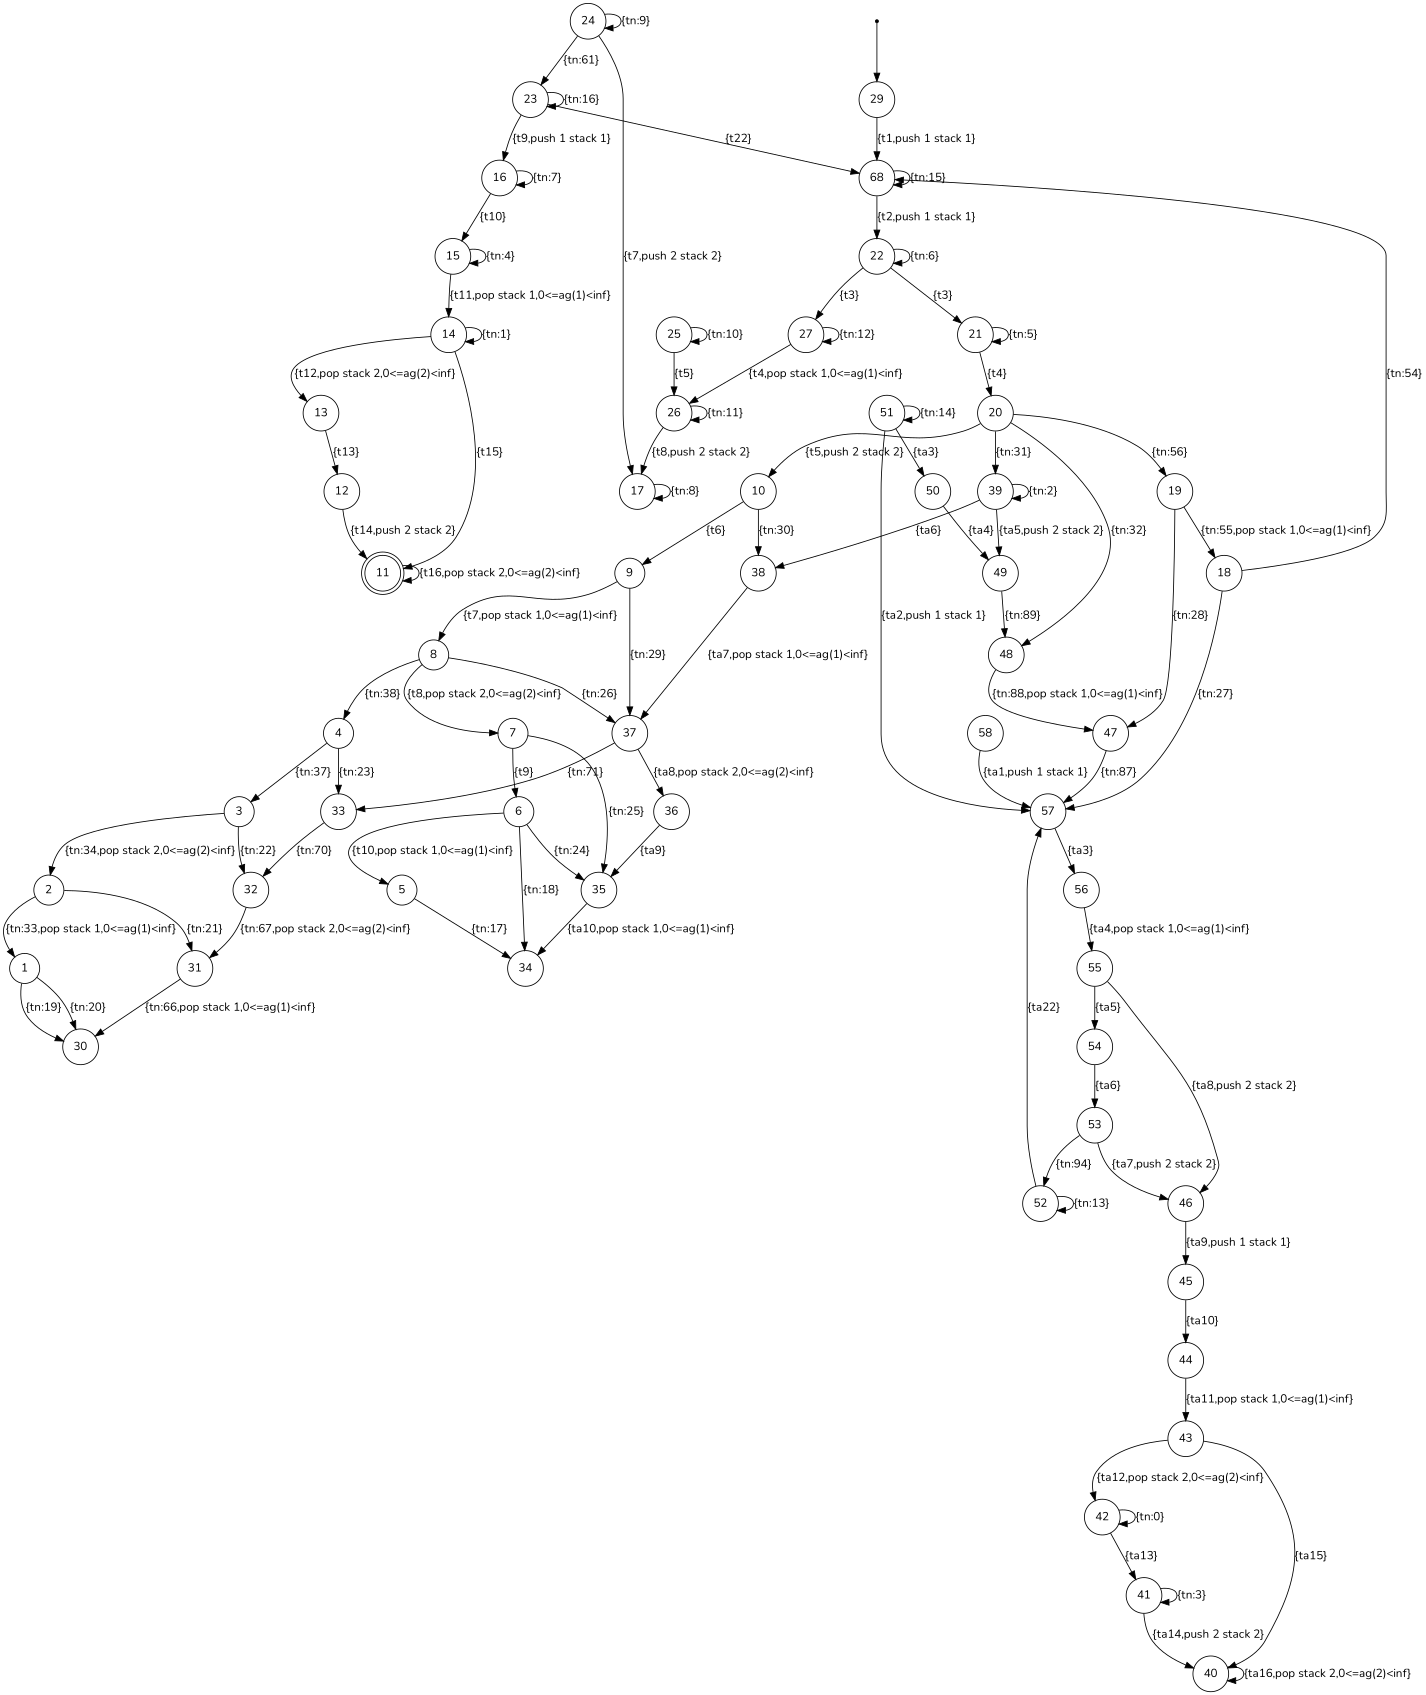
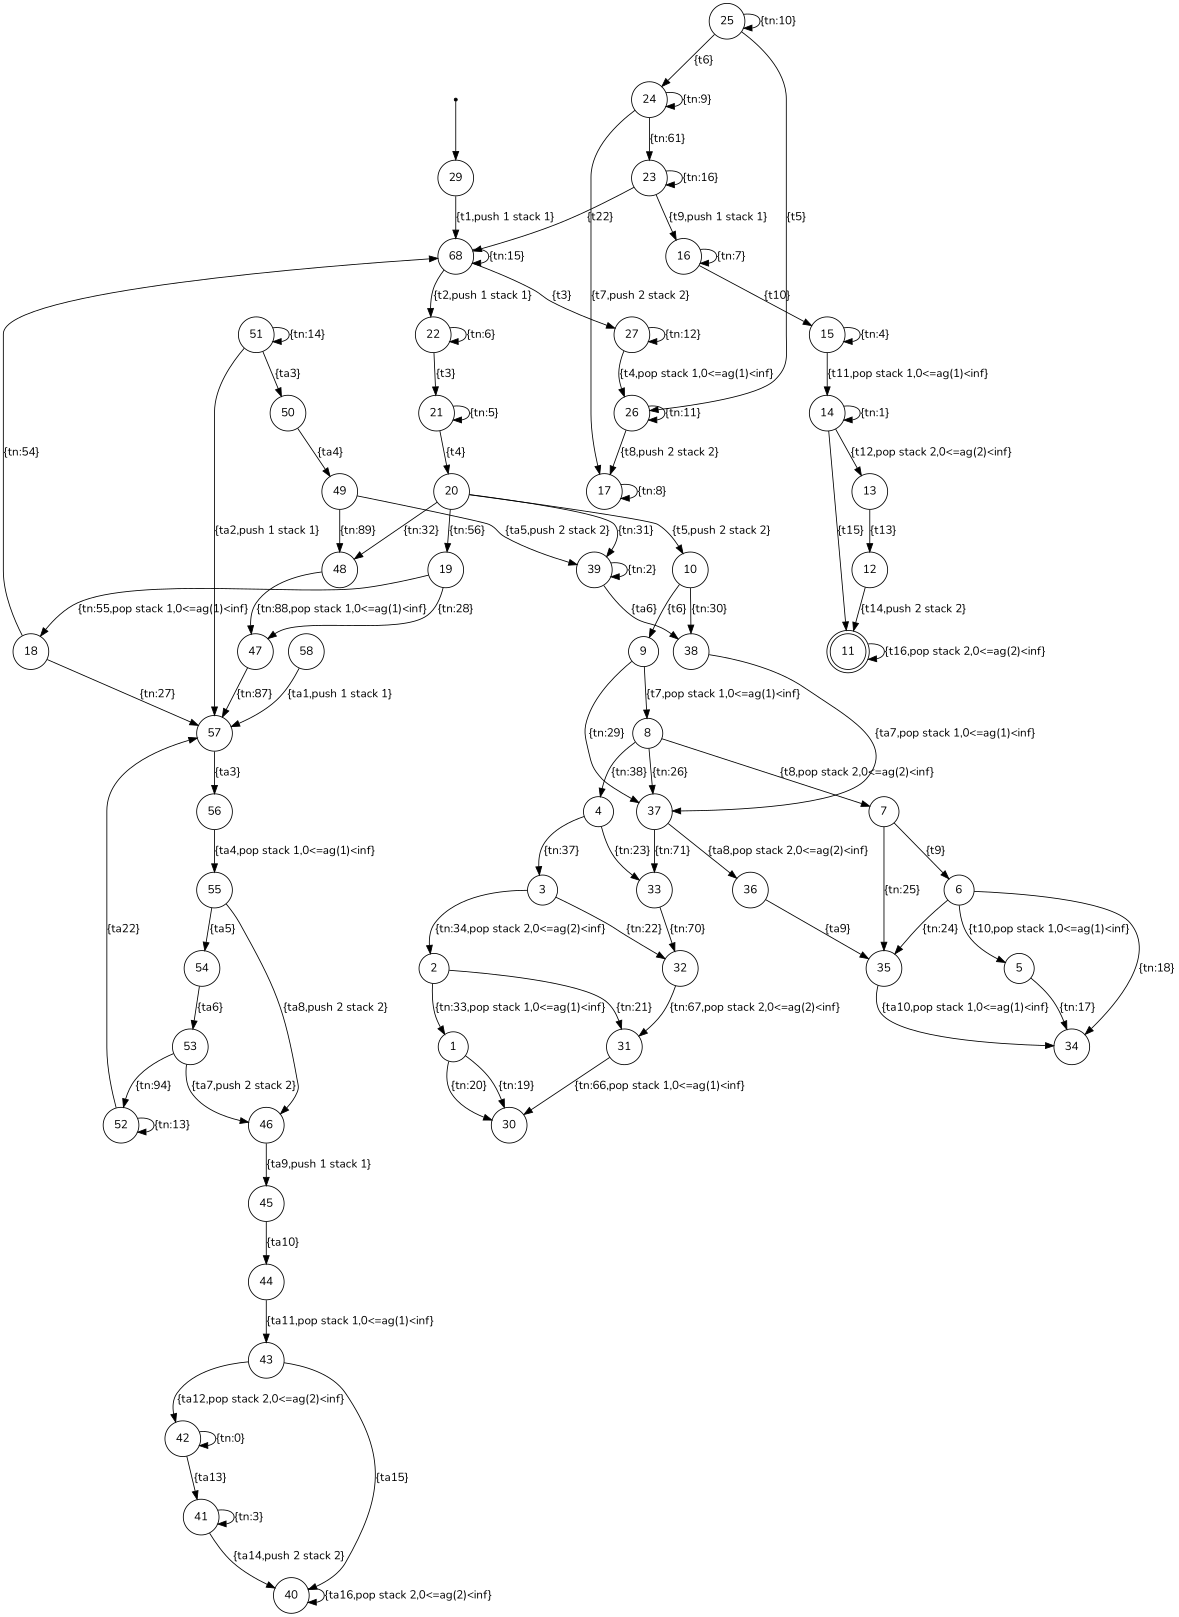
none -> (691, 57)
(840, 288) -> (540, 294)
(998, 528) -> (467, 519)
